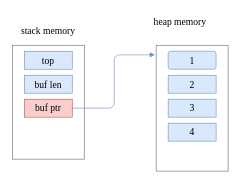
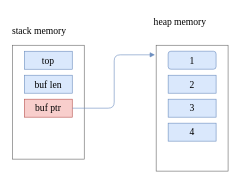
(48, 30) -> (39, 30)
